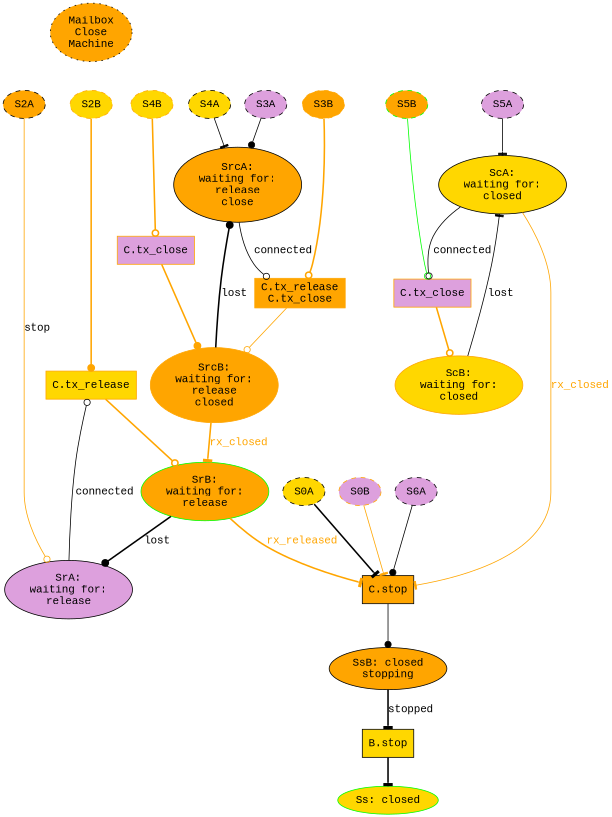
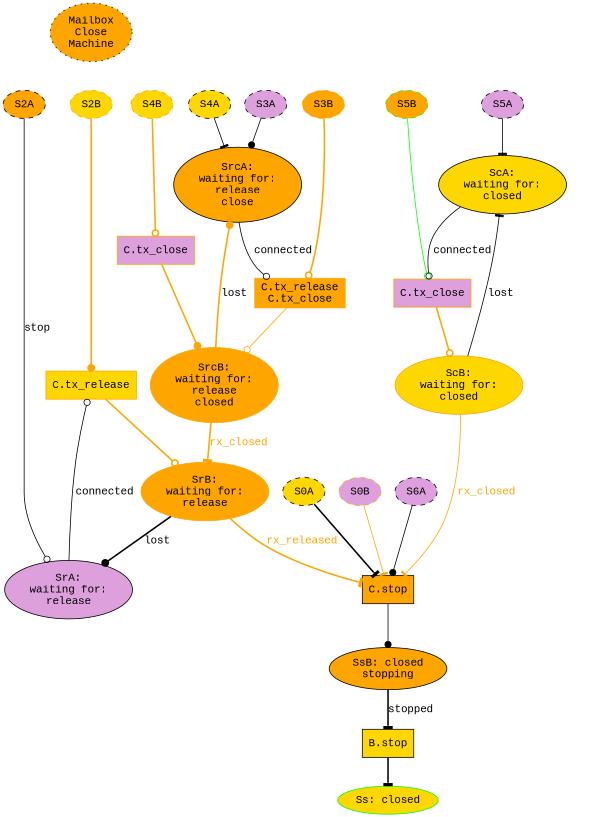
(220, 288) -> (220, 288)
(24, 340) -> (24, 340)
(551, 437) -> (451, 500)
(205, 492) -> (205, 492)
